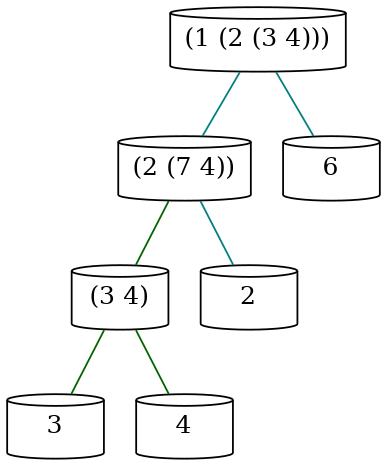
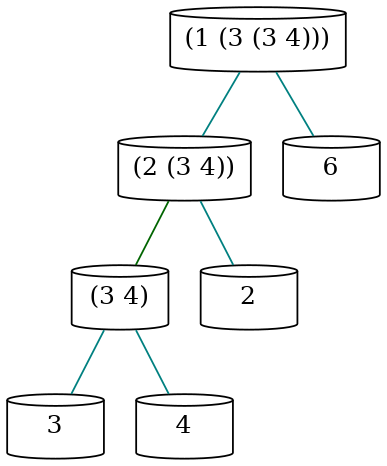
(258, 39) -> (258, 39)
(185, 168) -> (185, 168)
(88, 362) -> (88, 362)
(152, 362) -> (152, 362)
